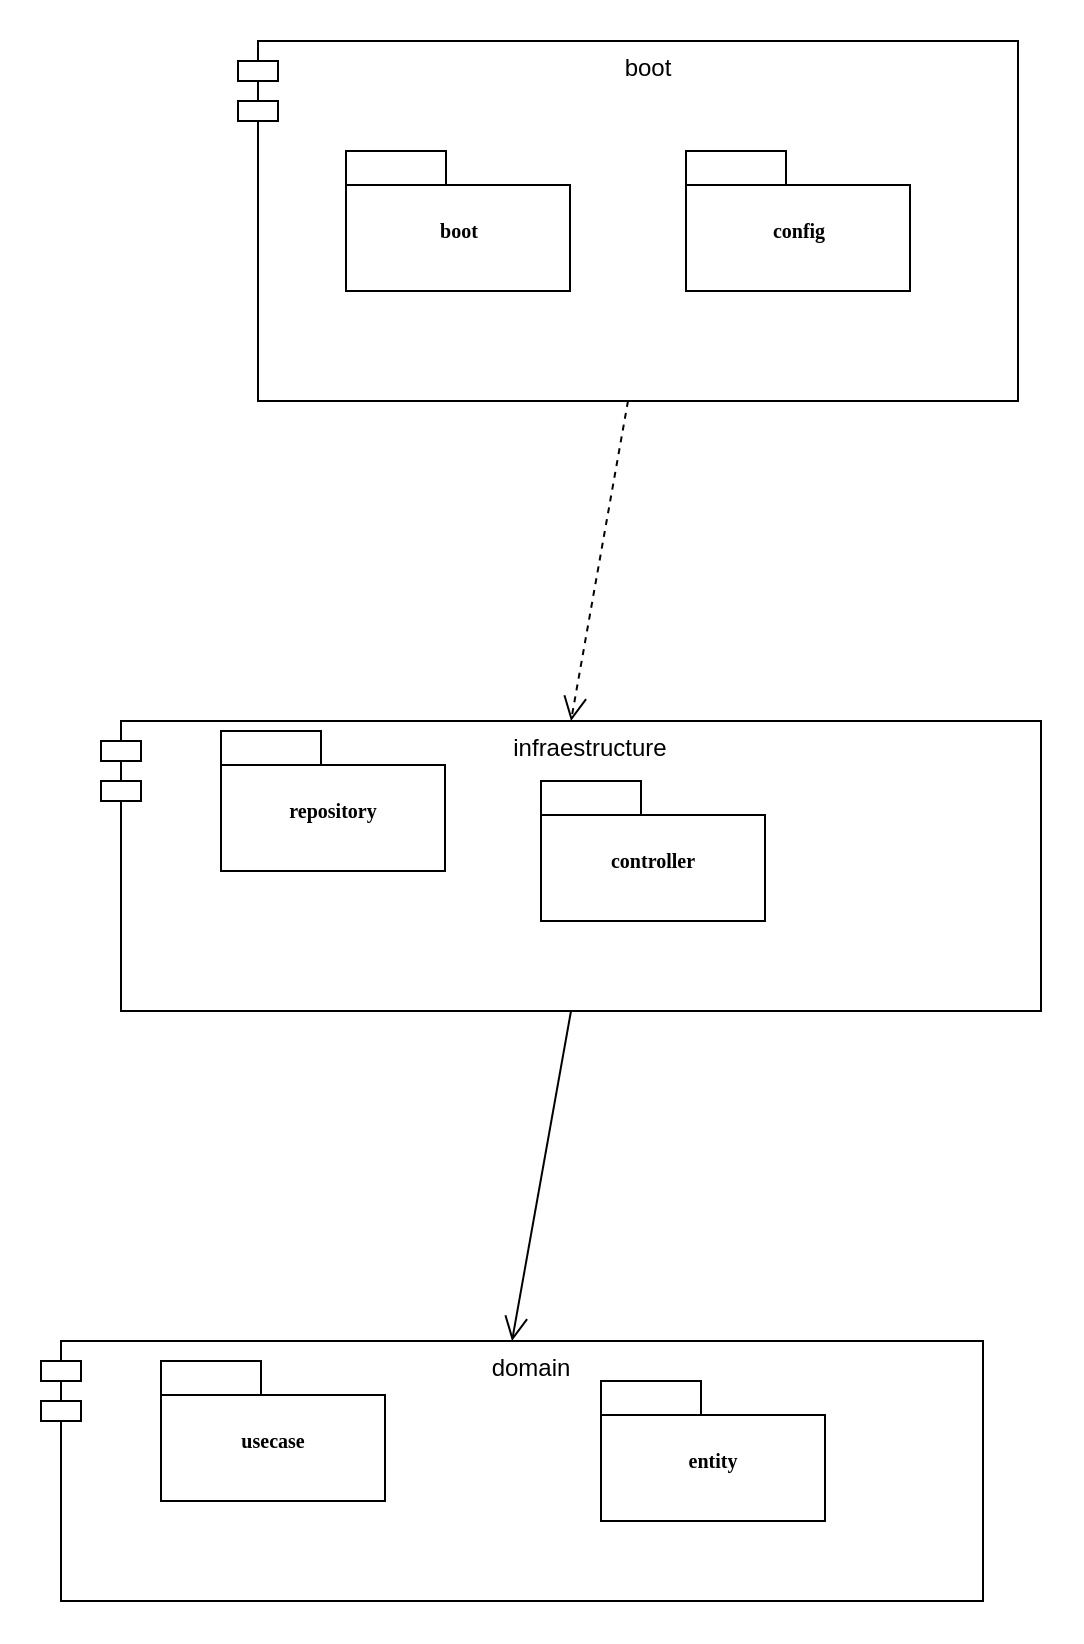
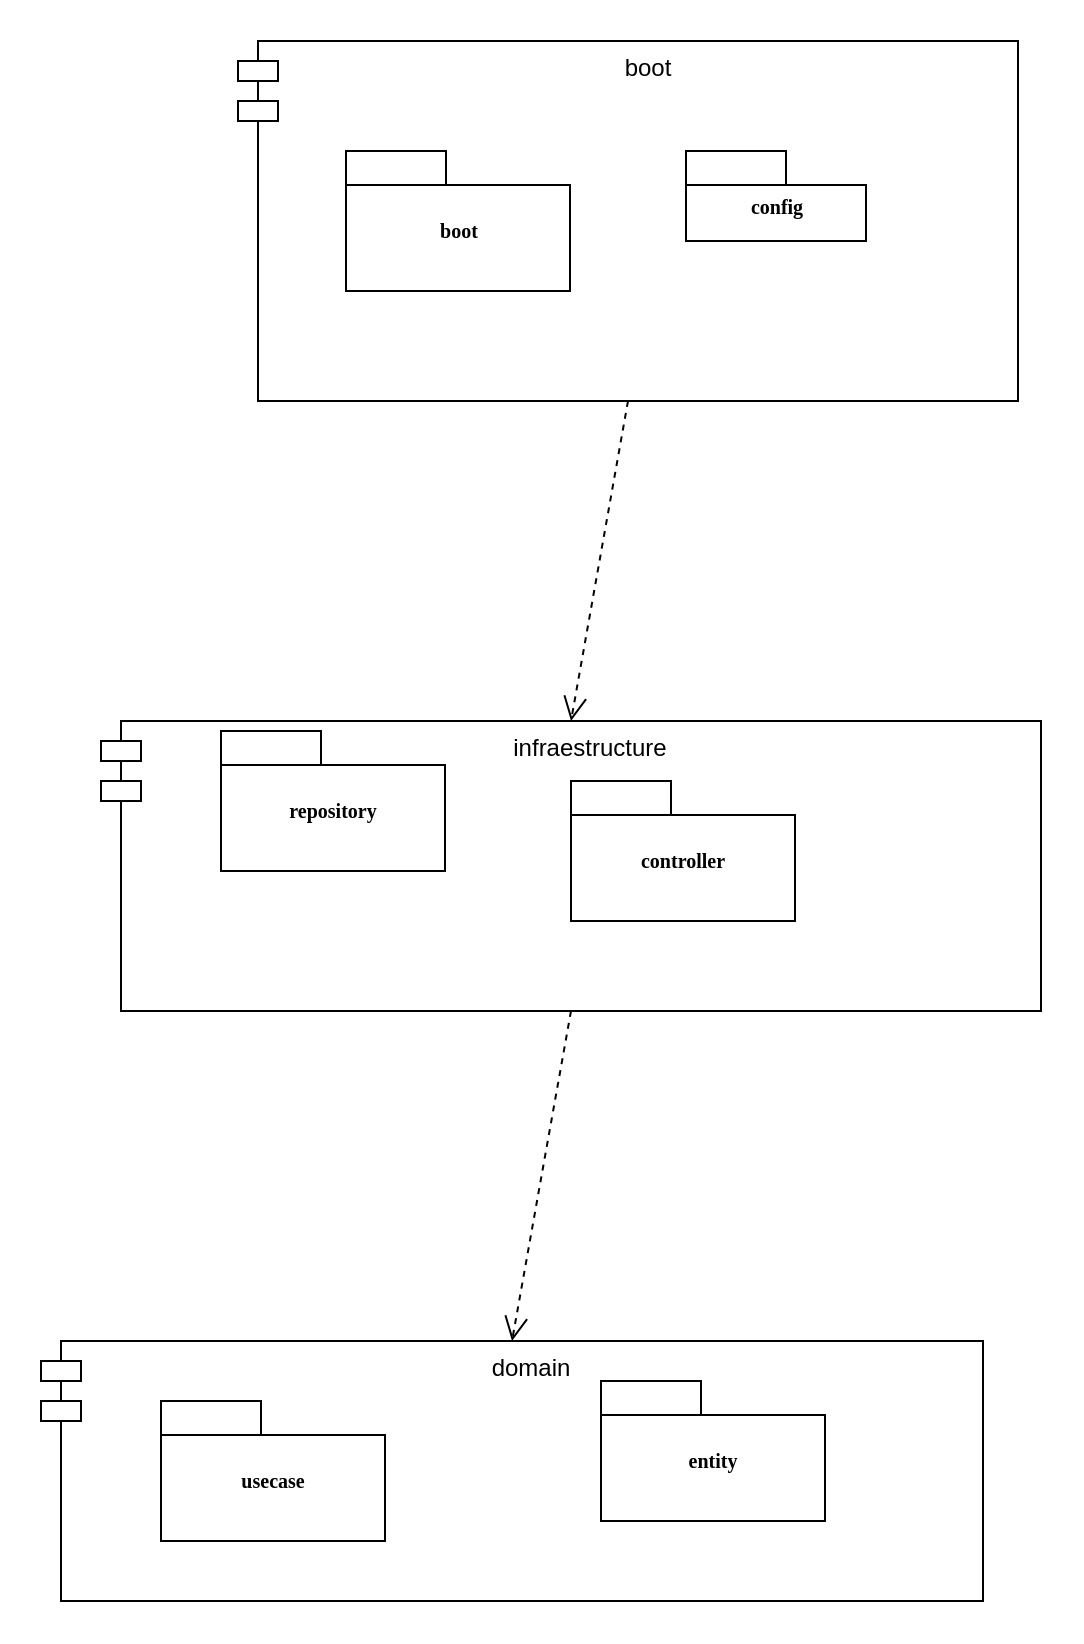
(798, 221) -> (776, 196)
(653, 851) -> (683, 851)
(542, 1173) -> (542, 1173)
(273, 1431) -> (273, 1471)
